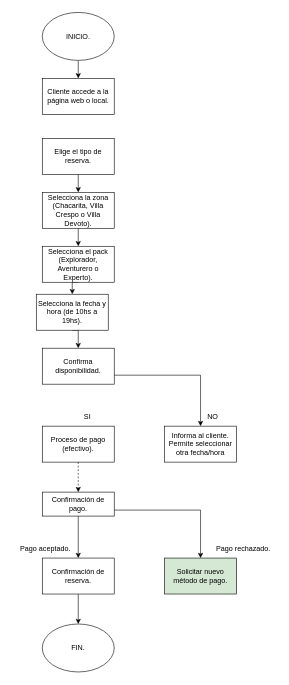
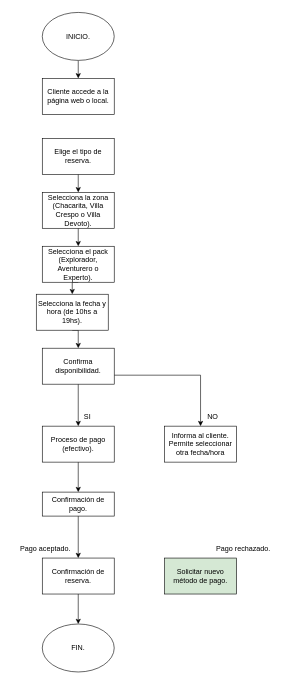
none -> (78, 420)
(78, 475) -> (78, 475)
(201, 530) -> none
